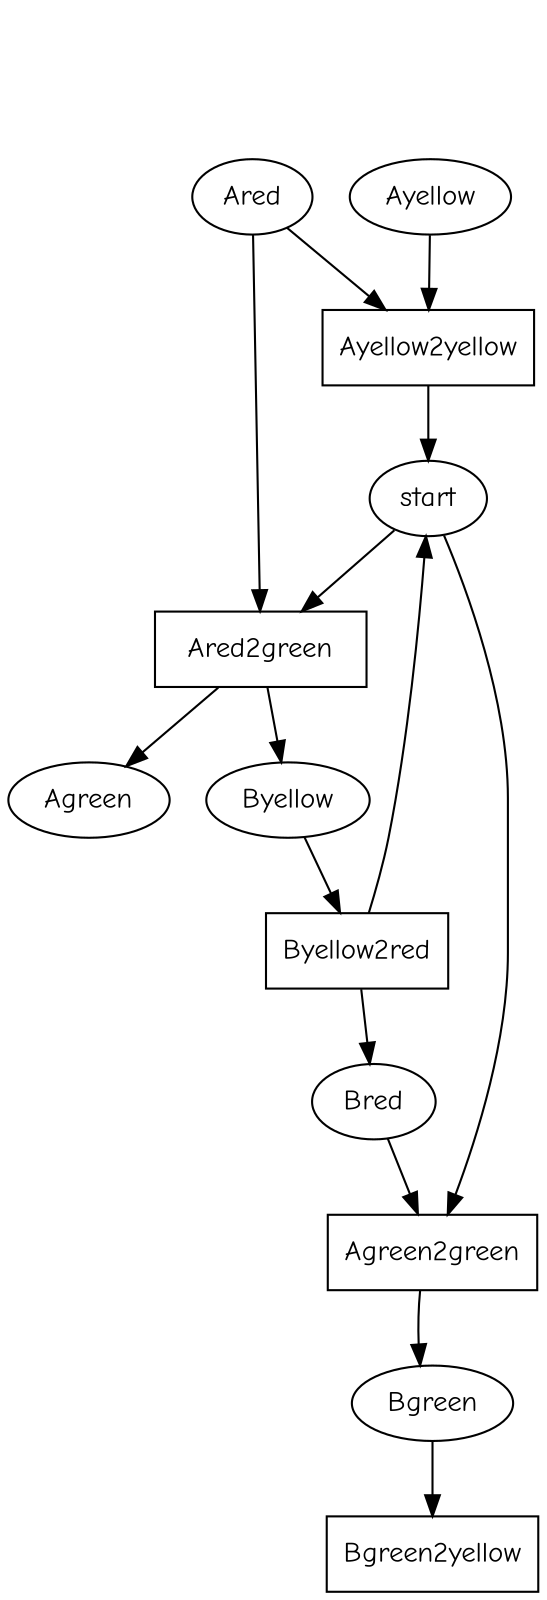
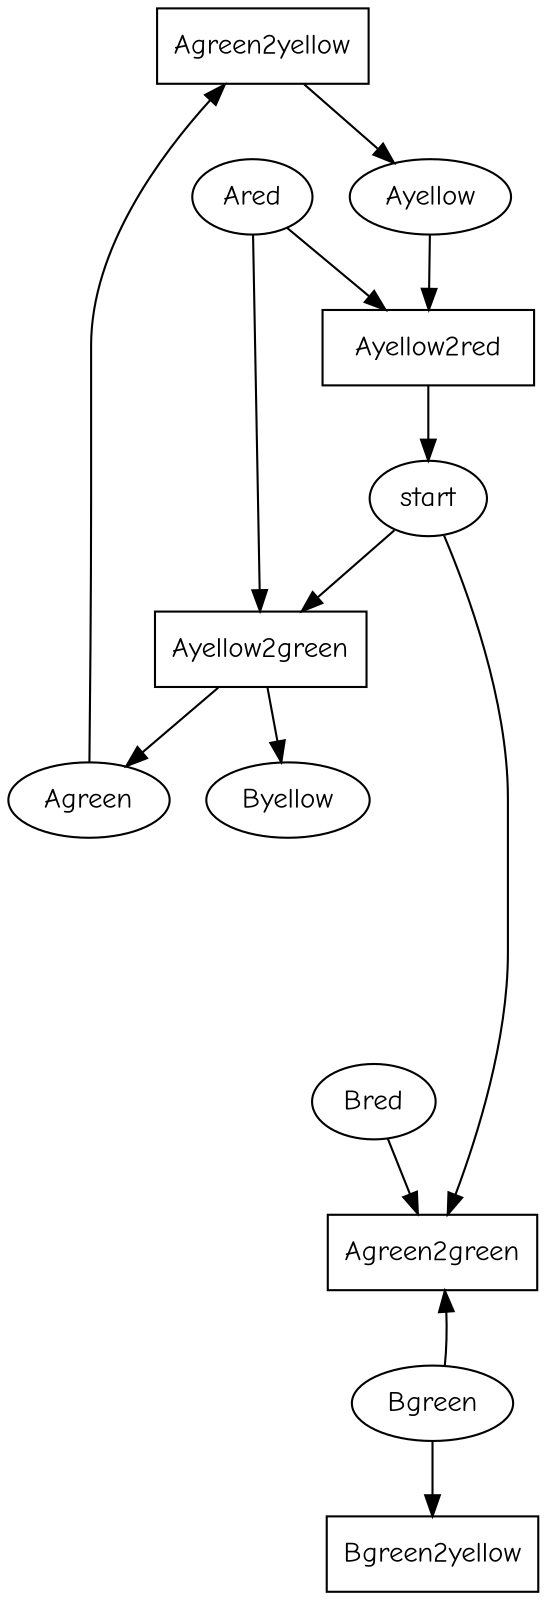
none -> (263, 46)
(428, 348) -> (428, 348)
(261, 649) -> (261, 649)
(357, 951) -> none
(418, 1318) -> (446, 1339)
